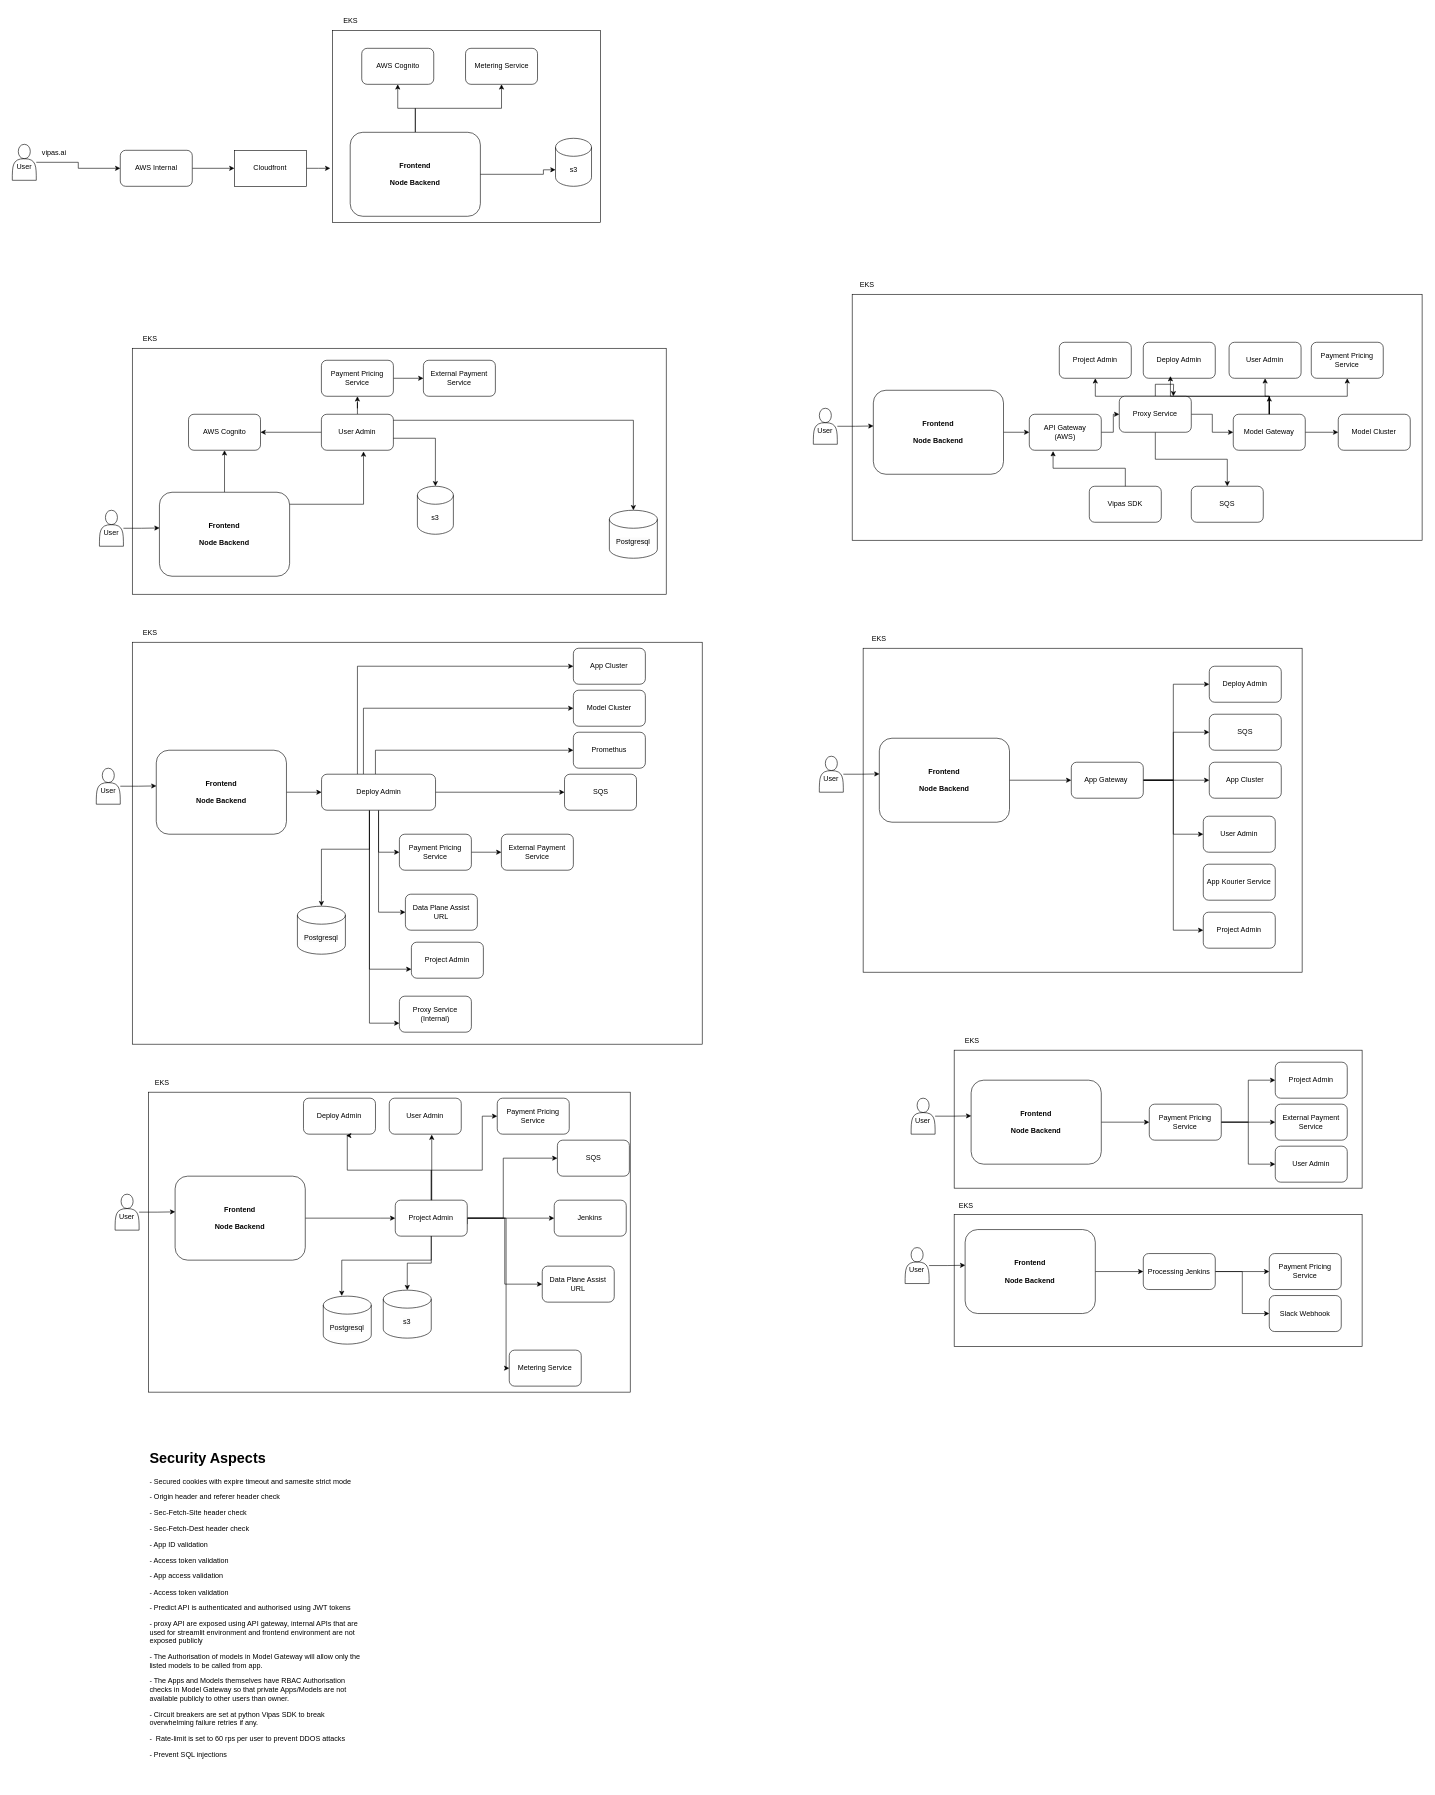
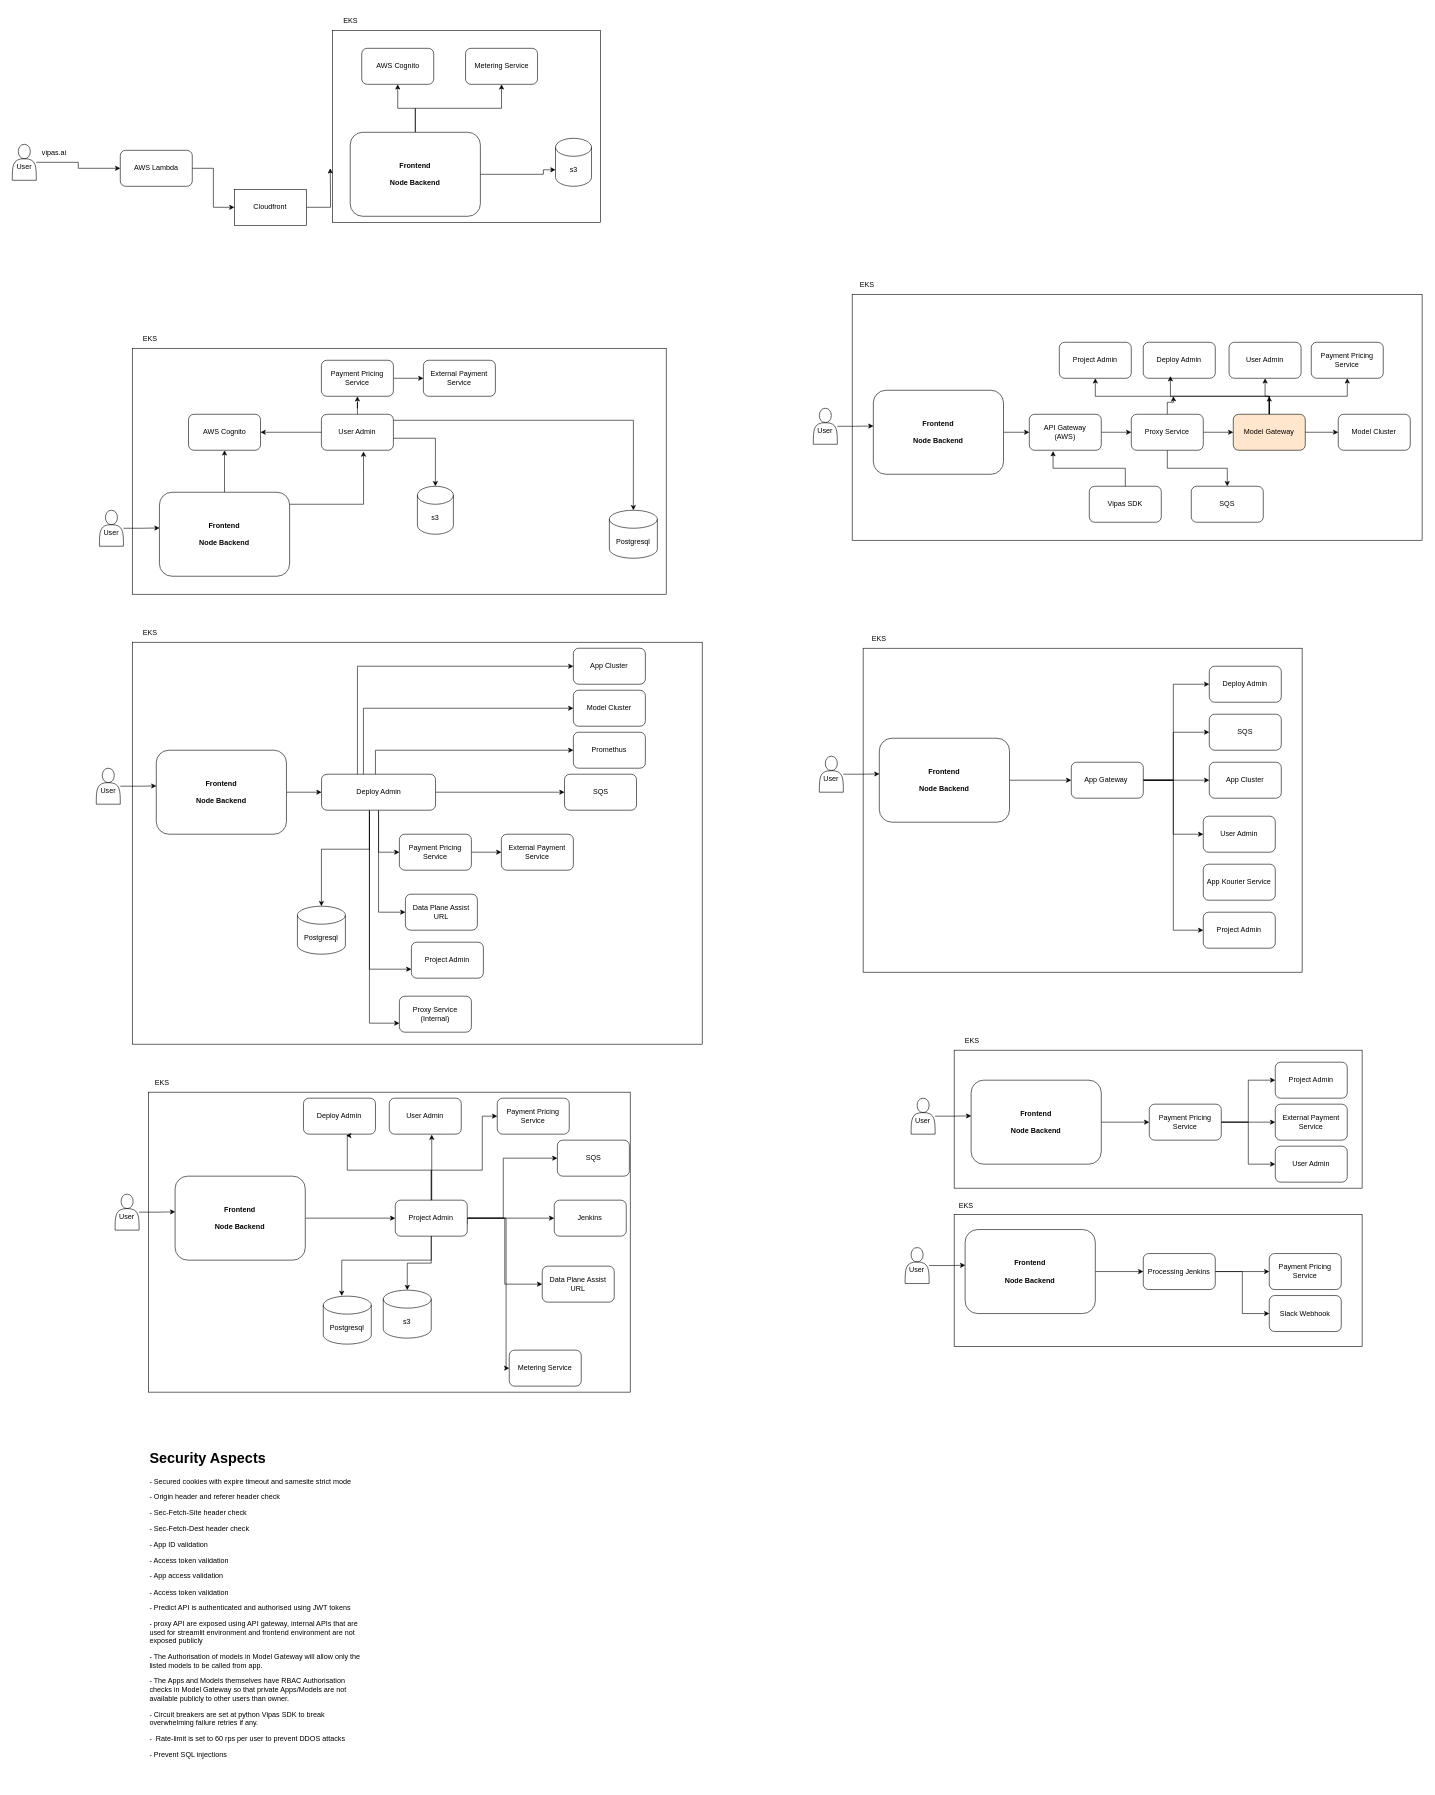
(156, 168) -> (156, 168)
(270, 168) -> (270, 207)
(1155, 414) -> (1167, 432)
(1269, 432) -> (1269, 432)
